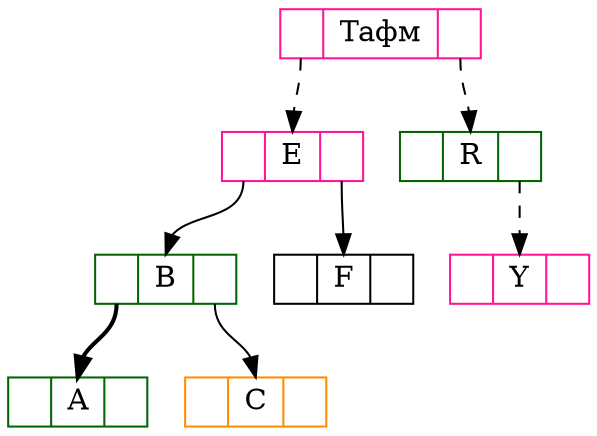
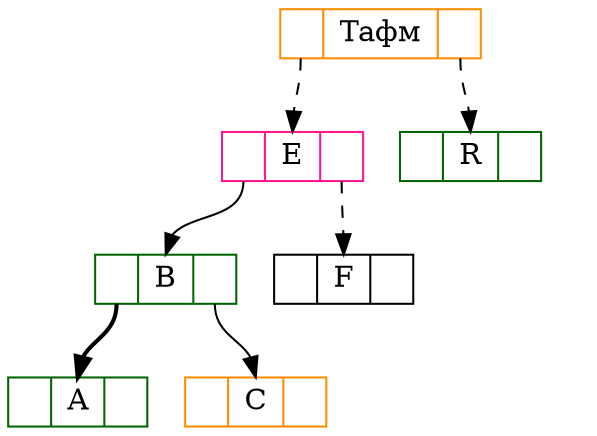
(381, 34) -> (381, 34)
(342, 208) -> (342, 208)
(520, 279) -> none
